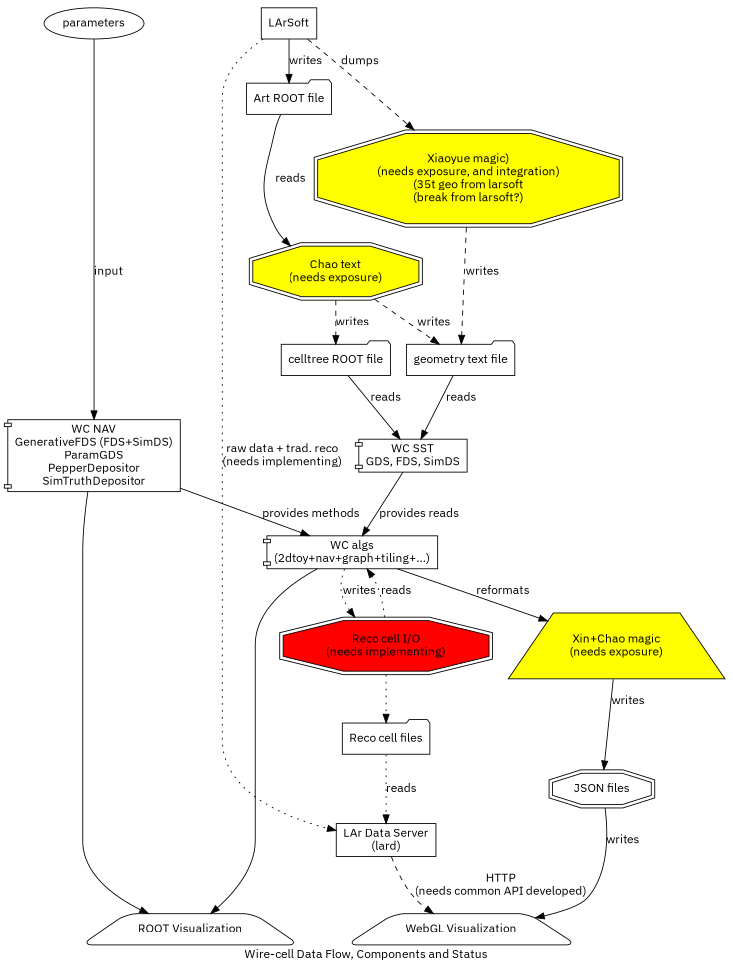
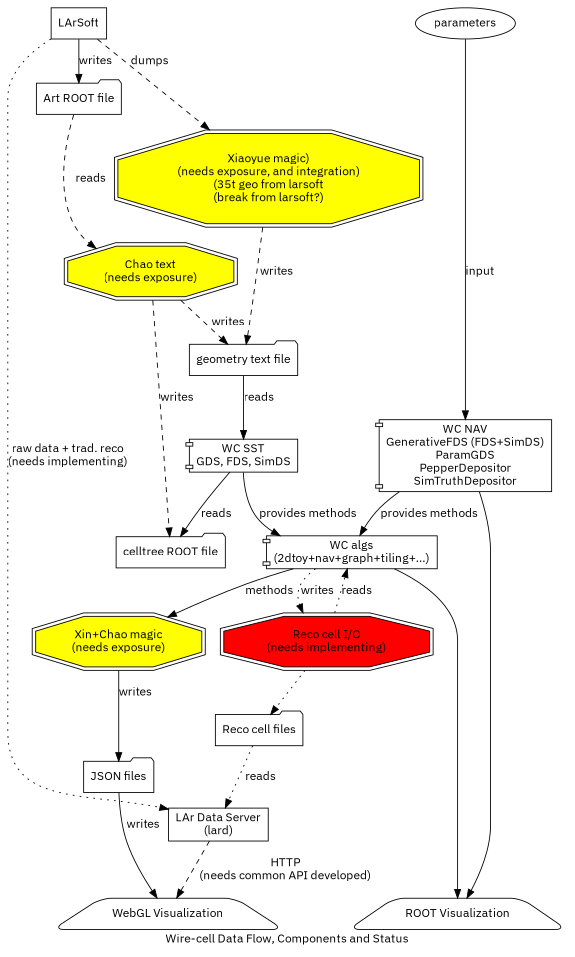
(265, 179) -> (64, 182)
(371, 404) -> (207, 500)
(419, 514) -> (308, 514)
(503, 591) -> (270, 591)
(617, 646) -> (119, 642)
(602, 789) -> (119, 777)
